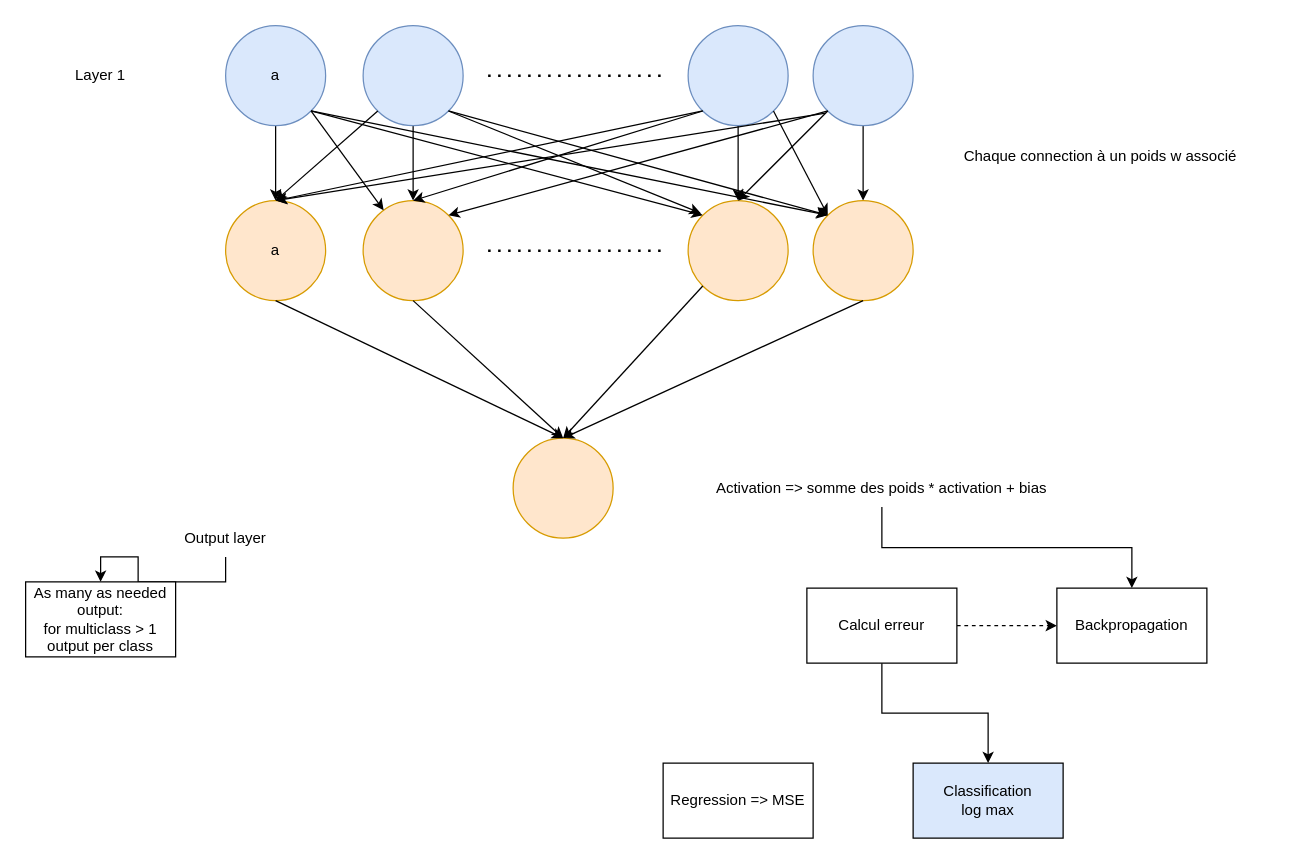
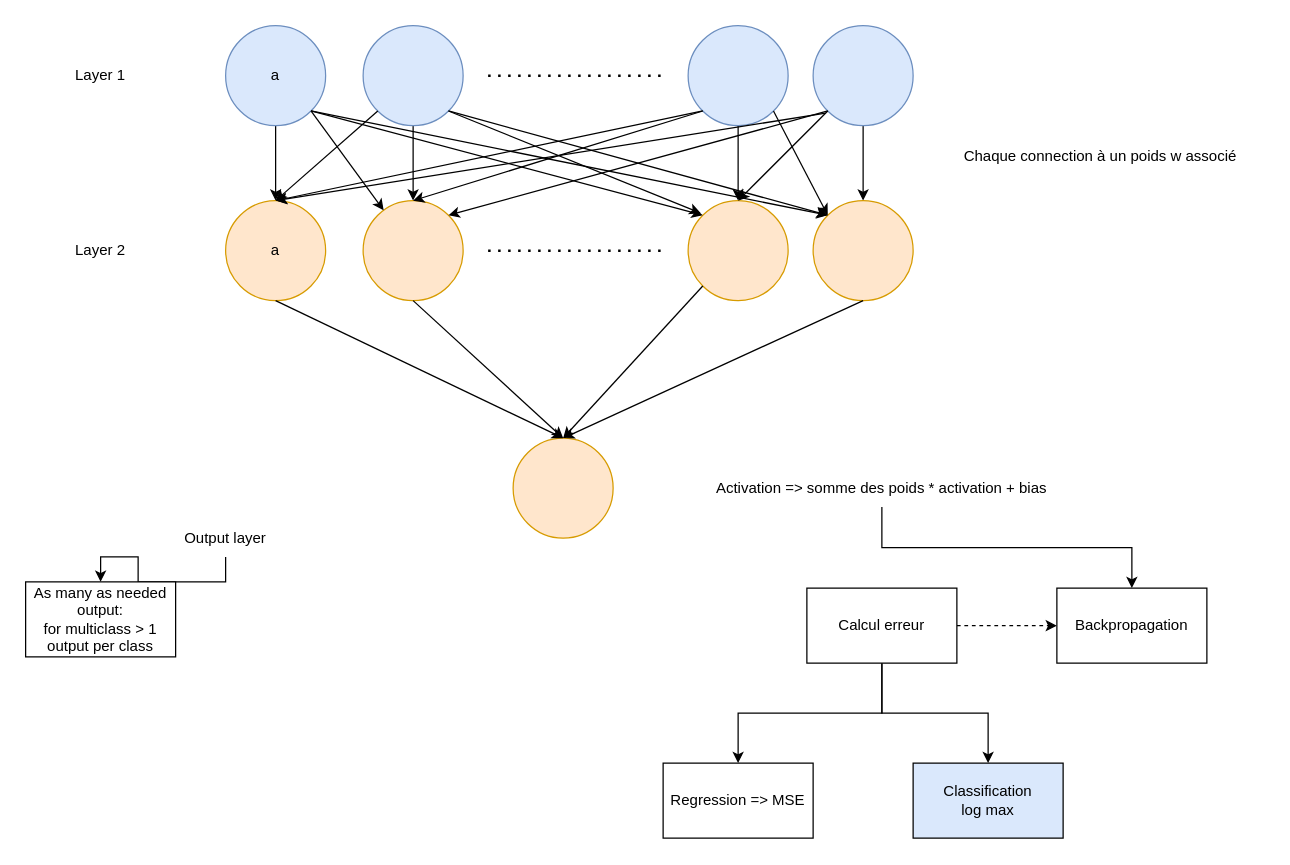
none -> (101, 251)
none -> (787, 713)
